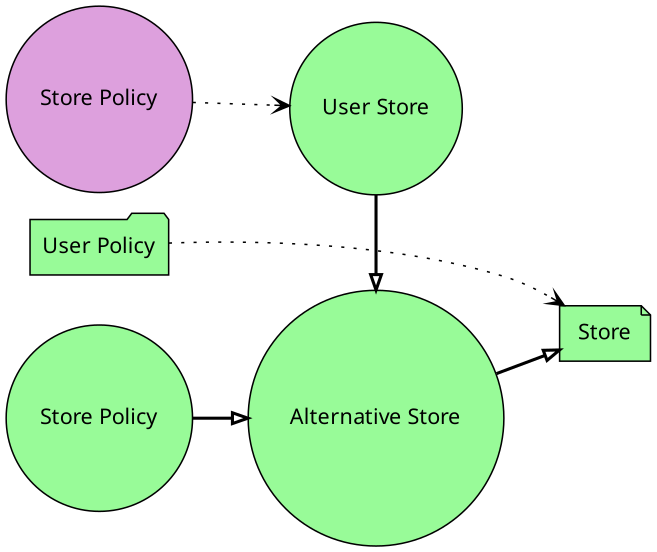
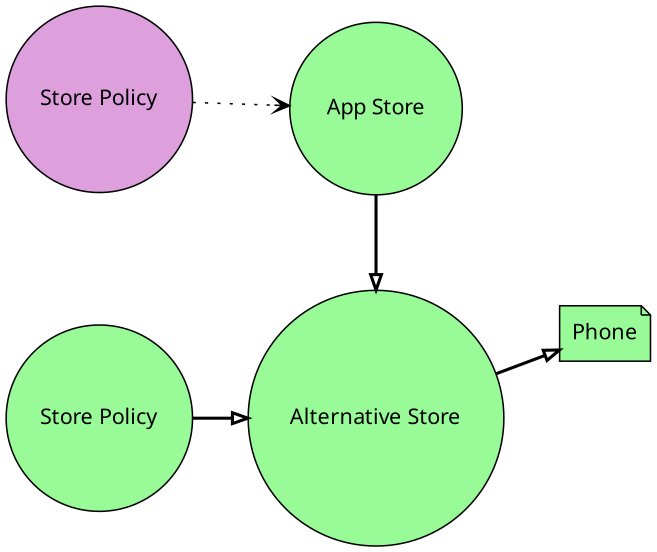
(376, 109) -> (376, 109)
(99, 247) -> none
(605, 333) -> (605, 333)
